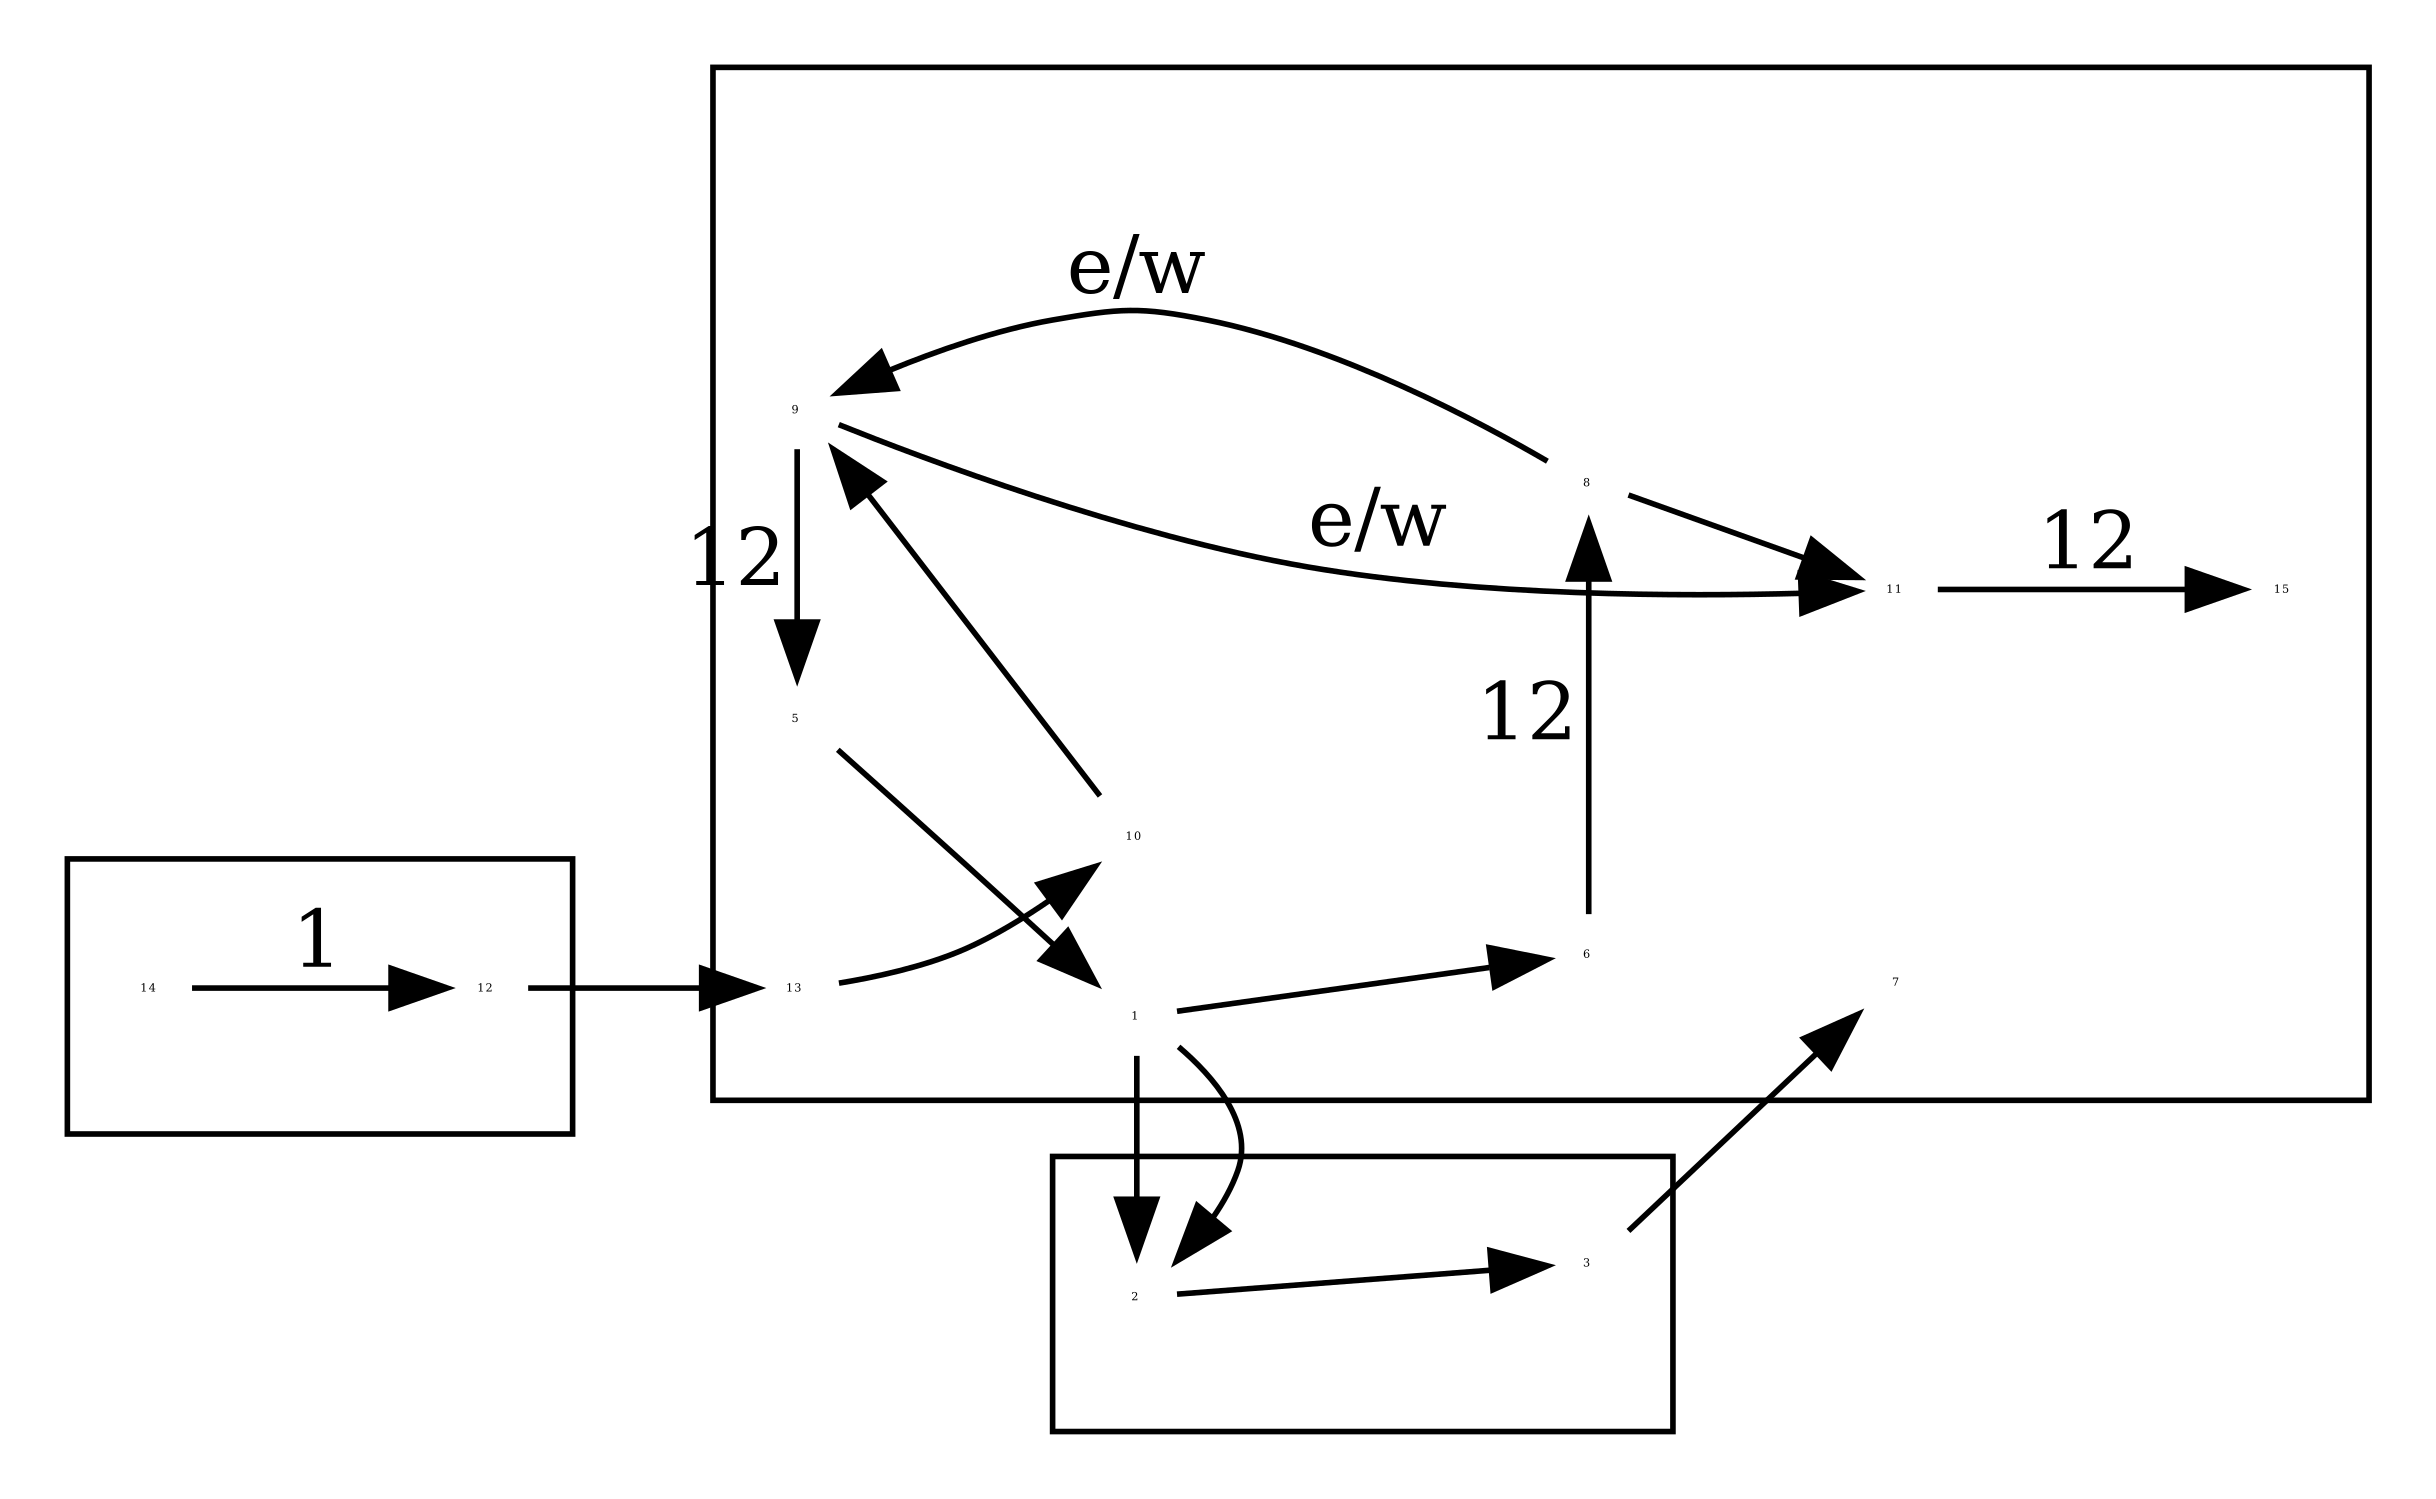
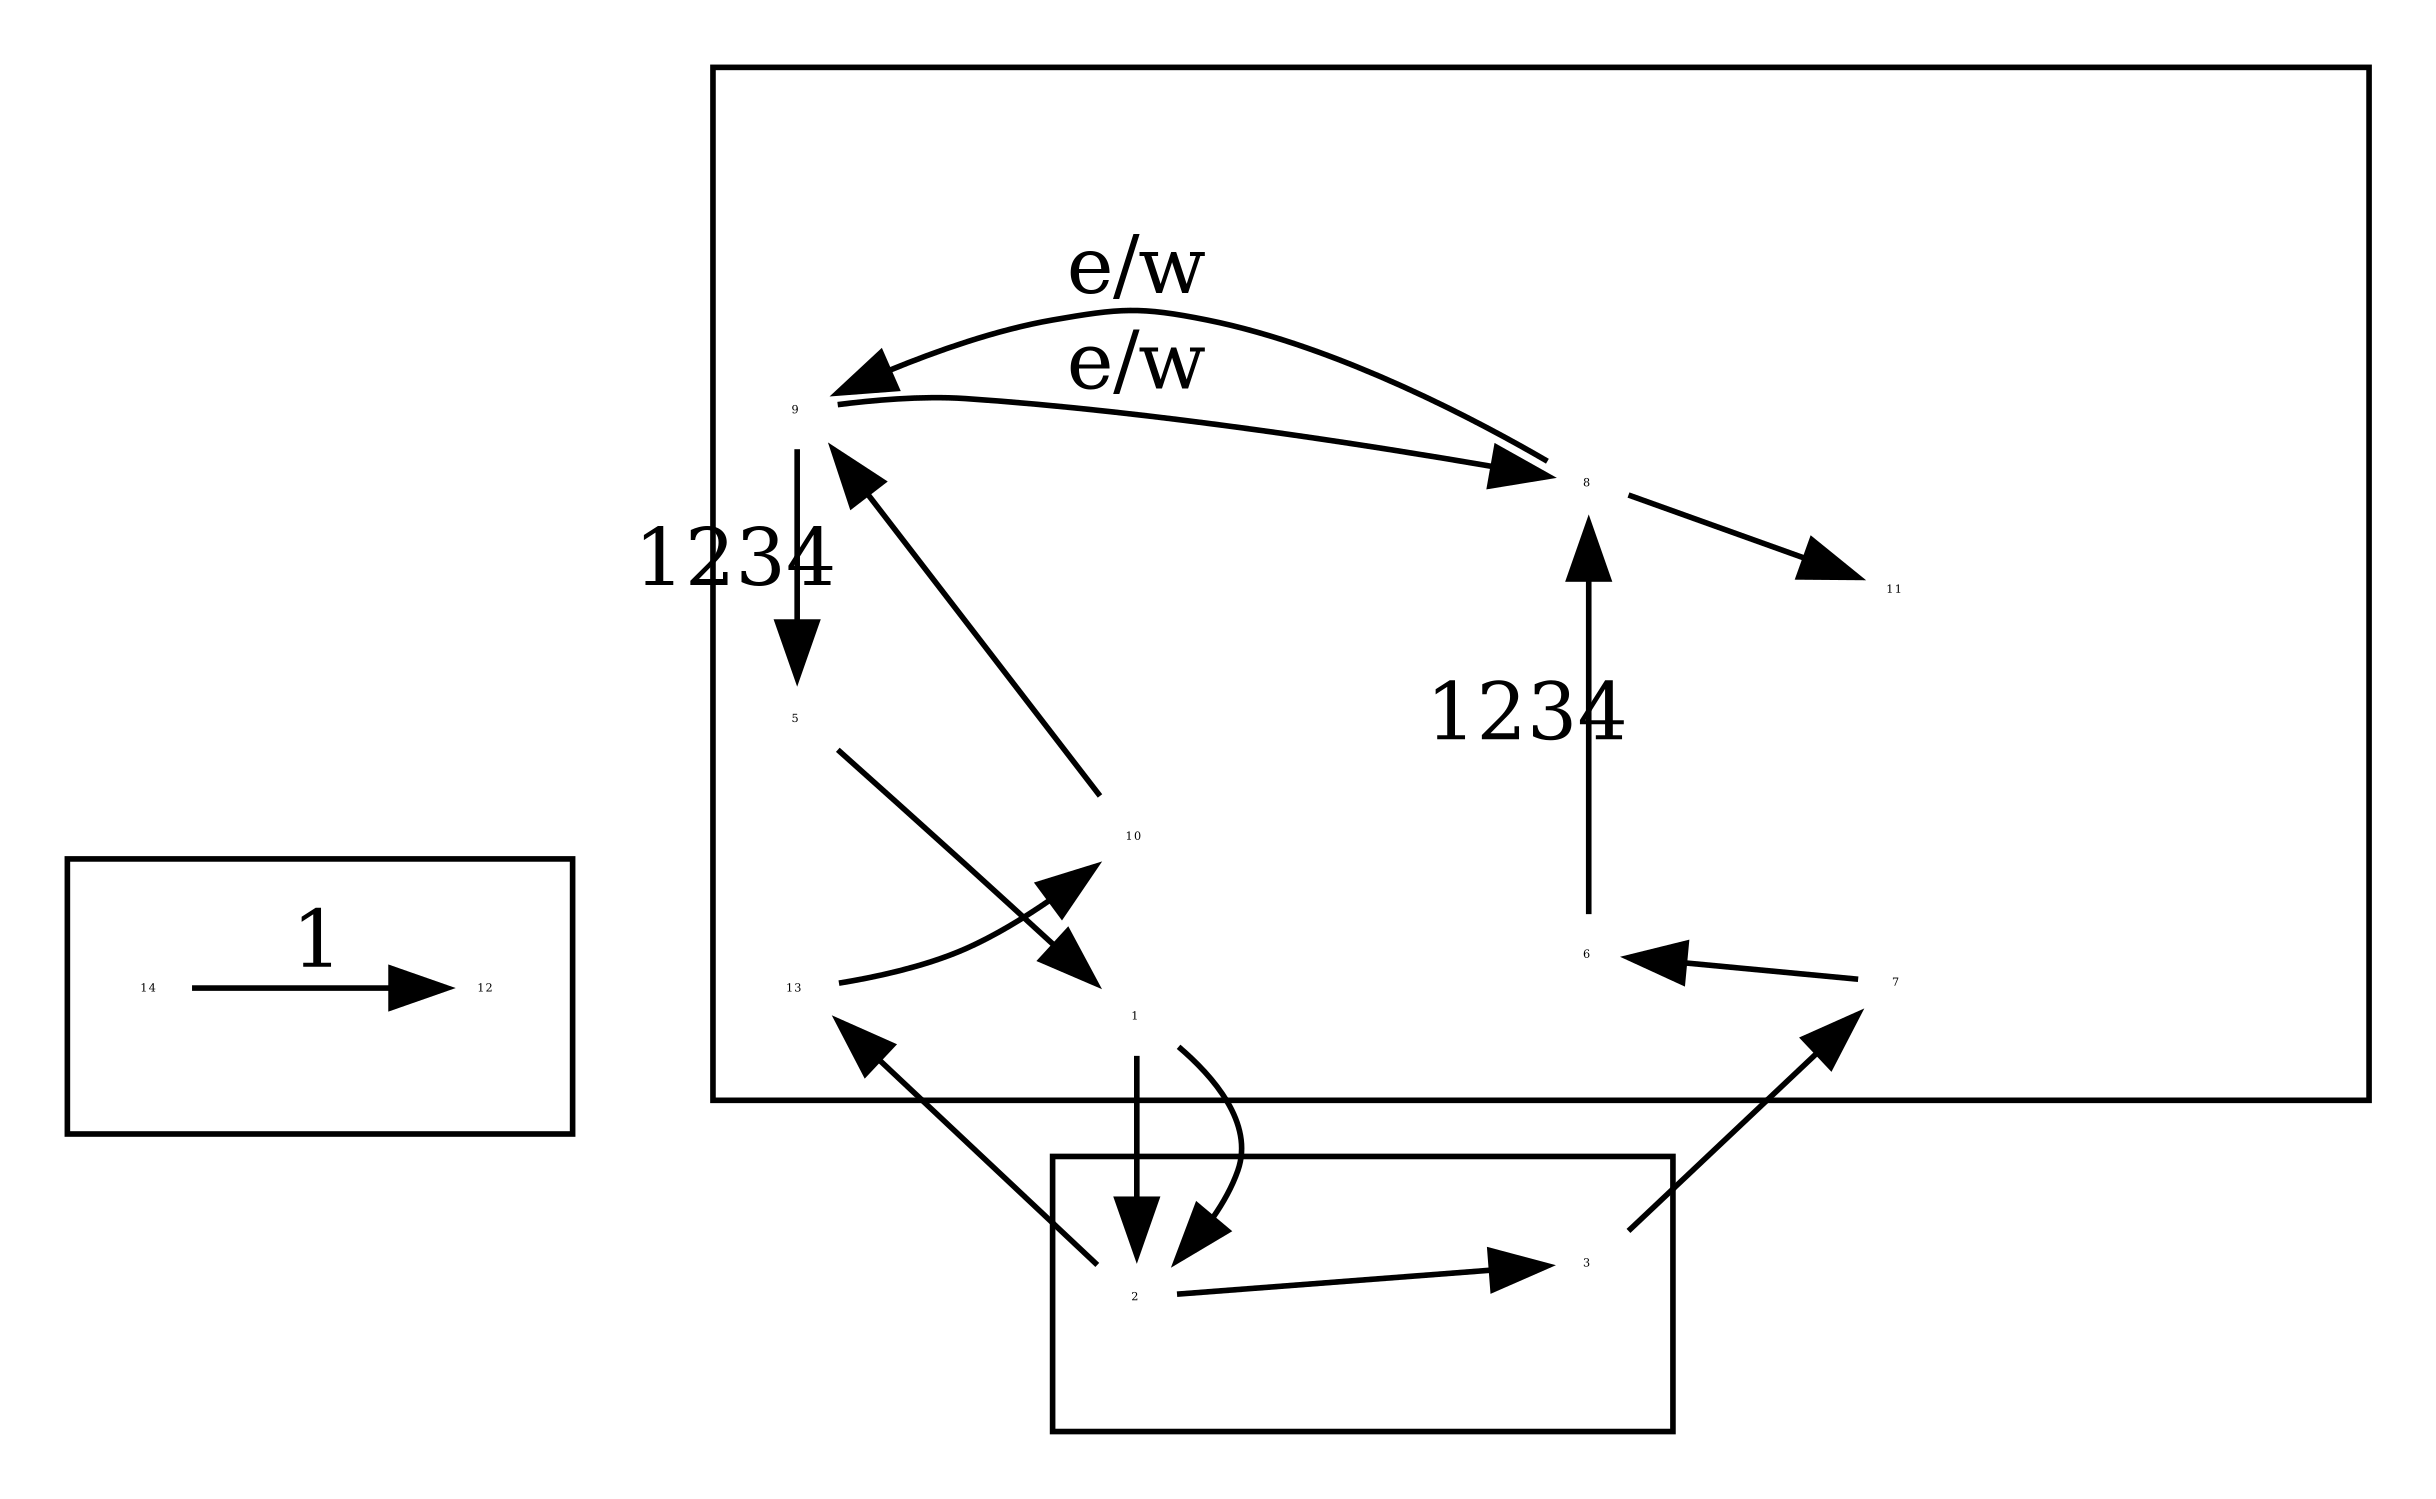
(738, 564) -> (738, 564)
(1309, 567) -> (1166, 418)
(2285, 589) -> none
(1530, 719) -> (1530, 719)
(614, 988) -> (989, 1163)
(1333, 989) -> (1772, 971)
